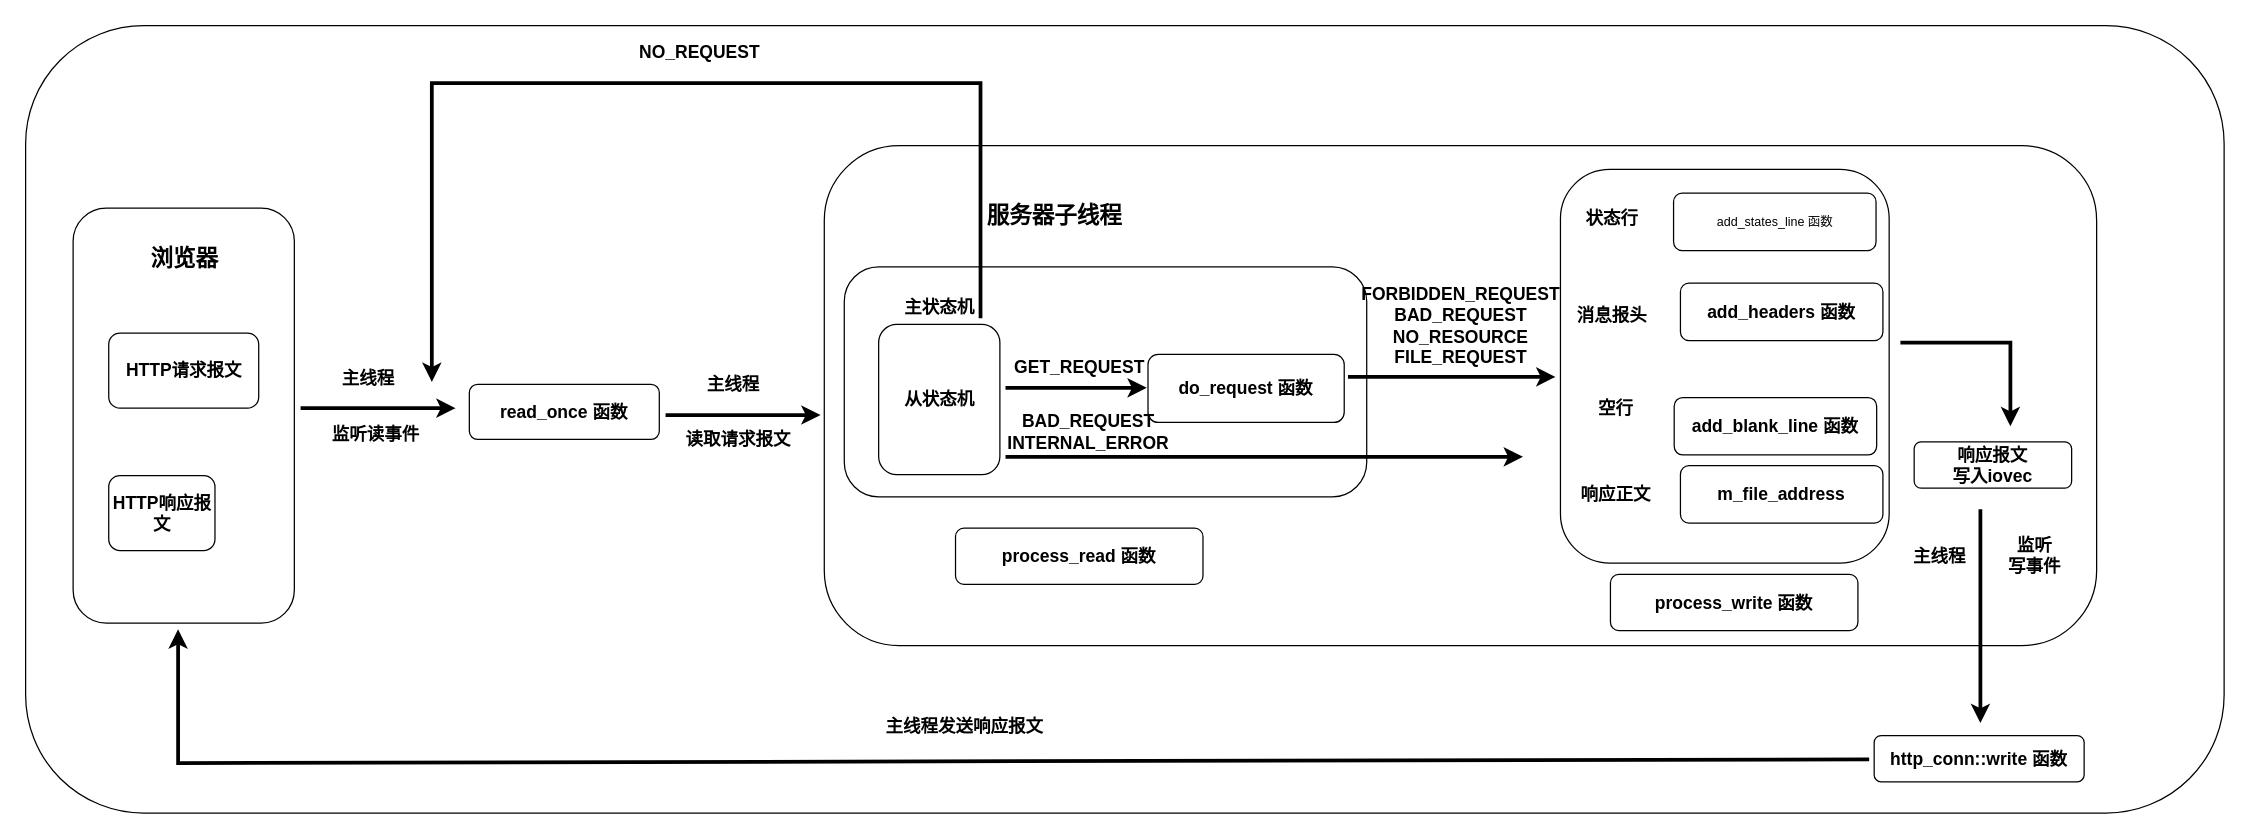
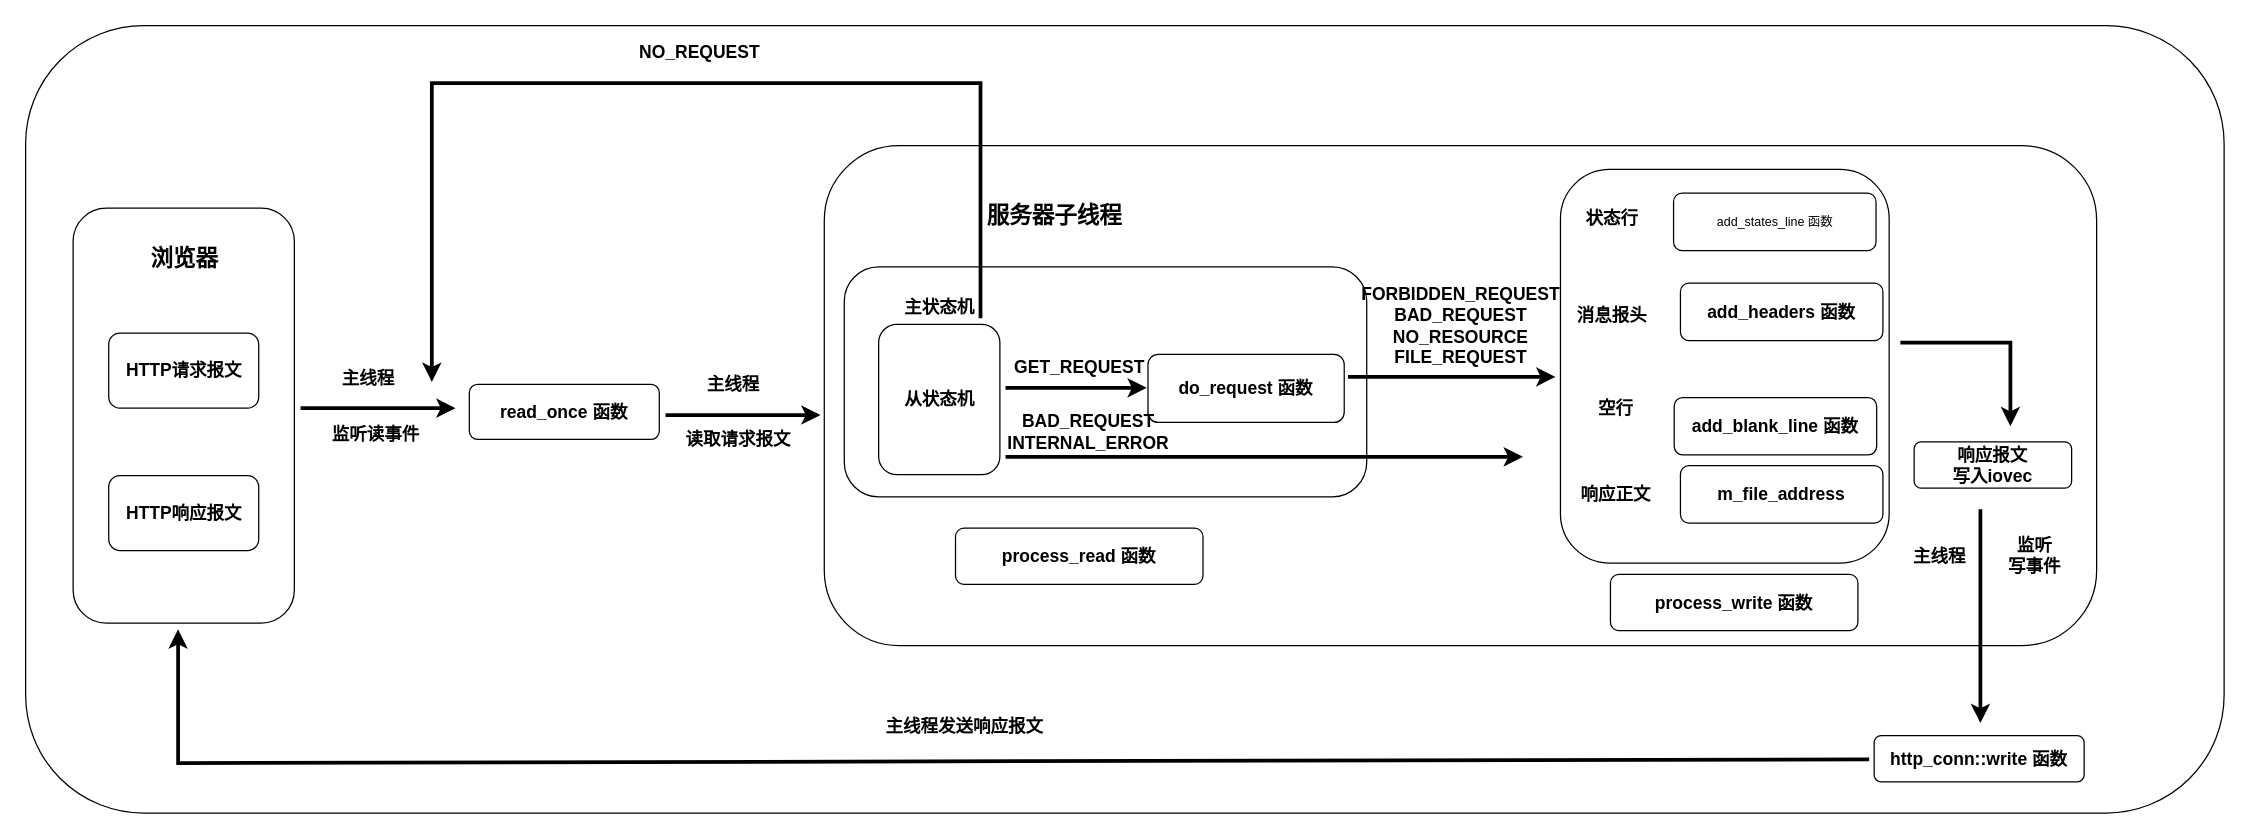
(162, 513) -> (184, 513)
